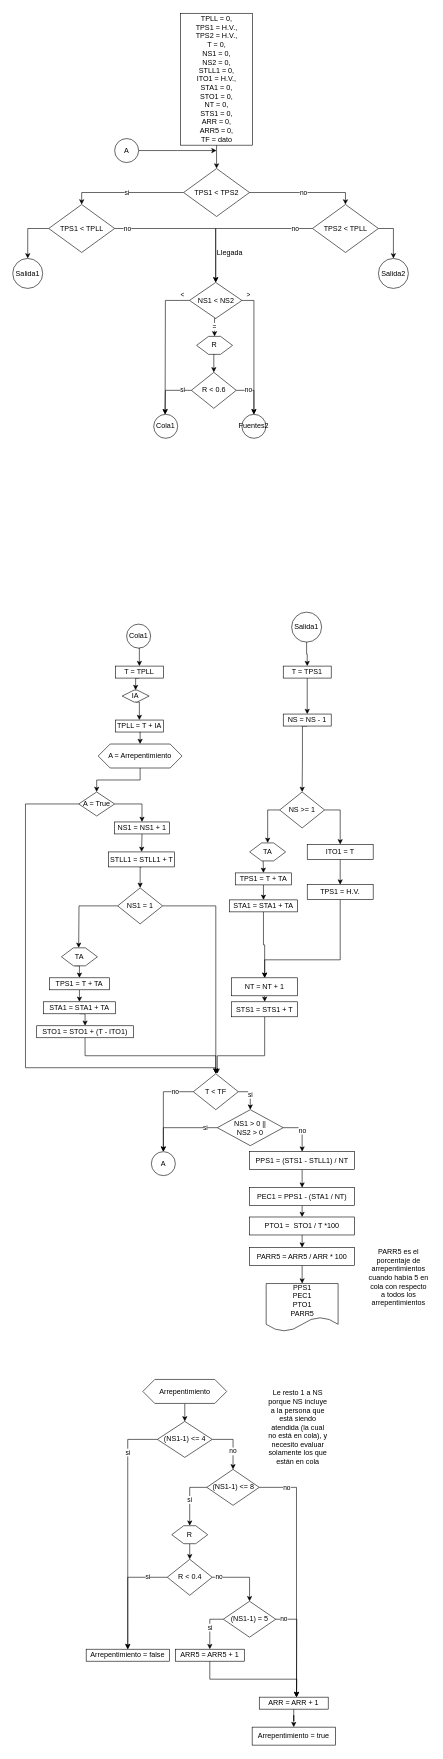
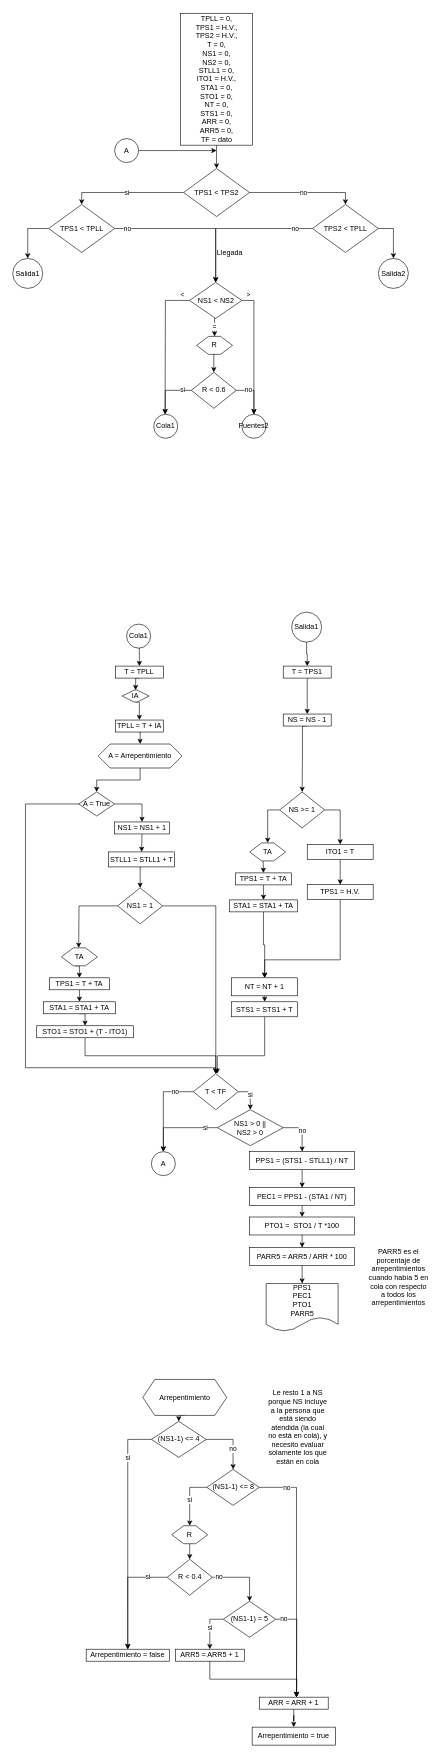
(185, 1392) -> (185, 1398)
(185, 1440) -> (179, 1440)
